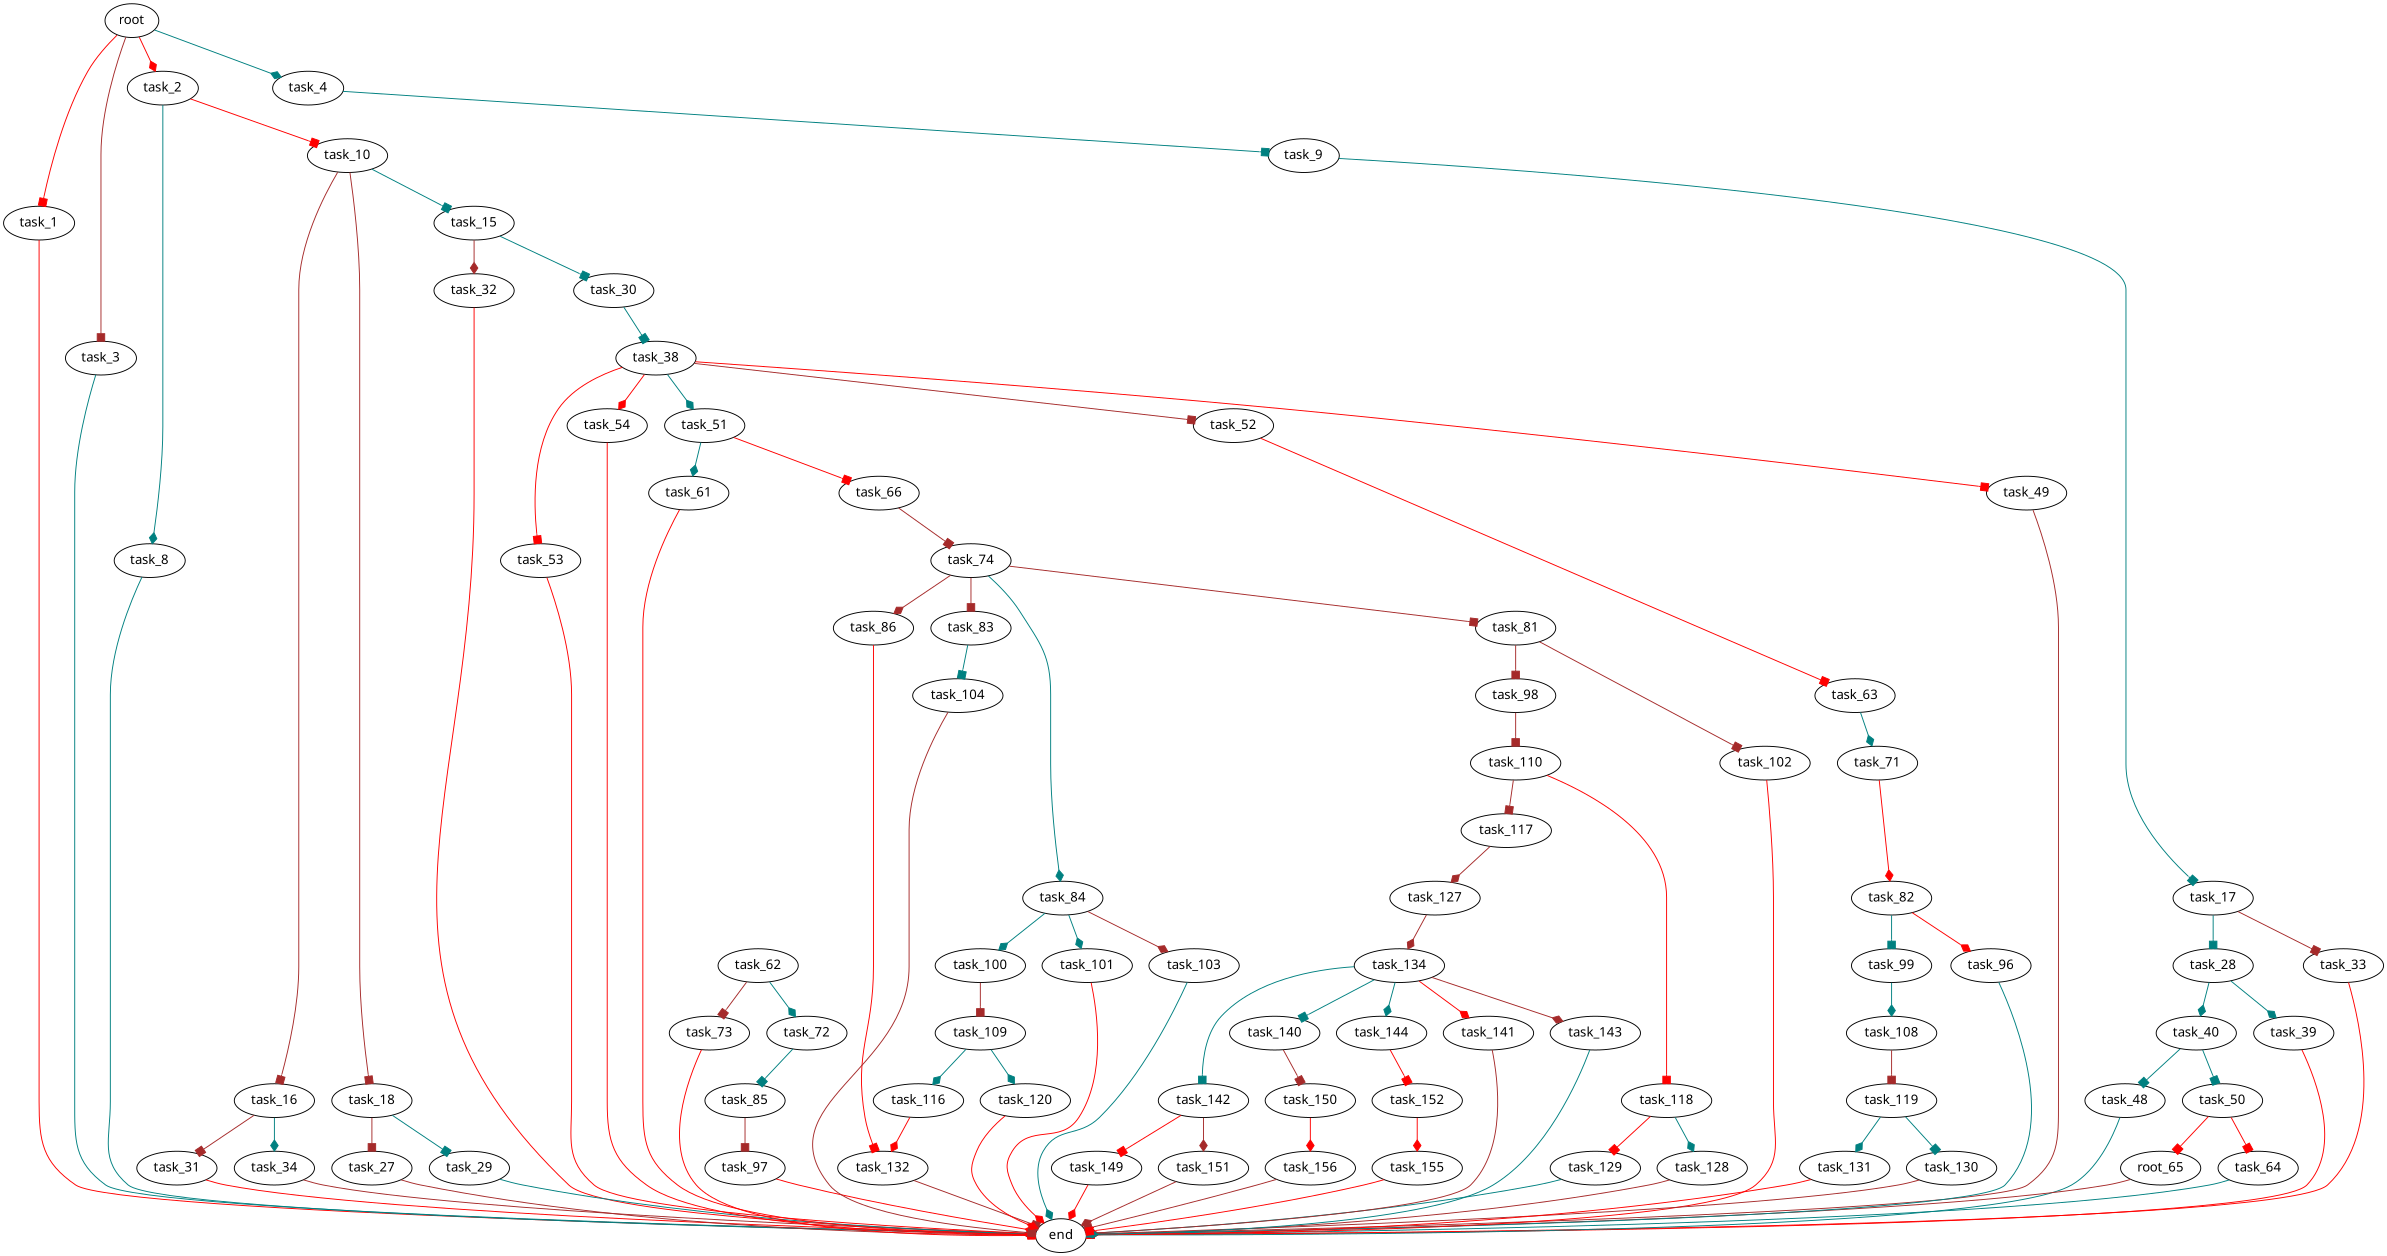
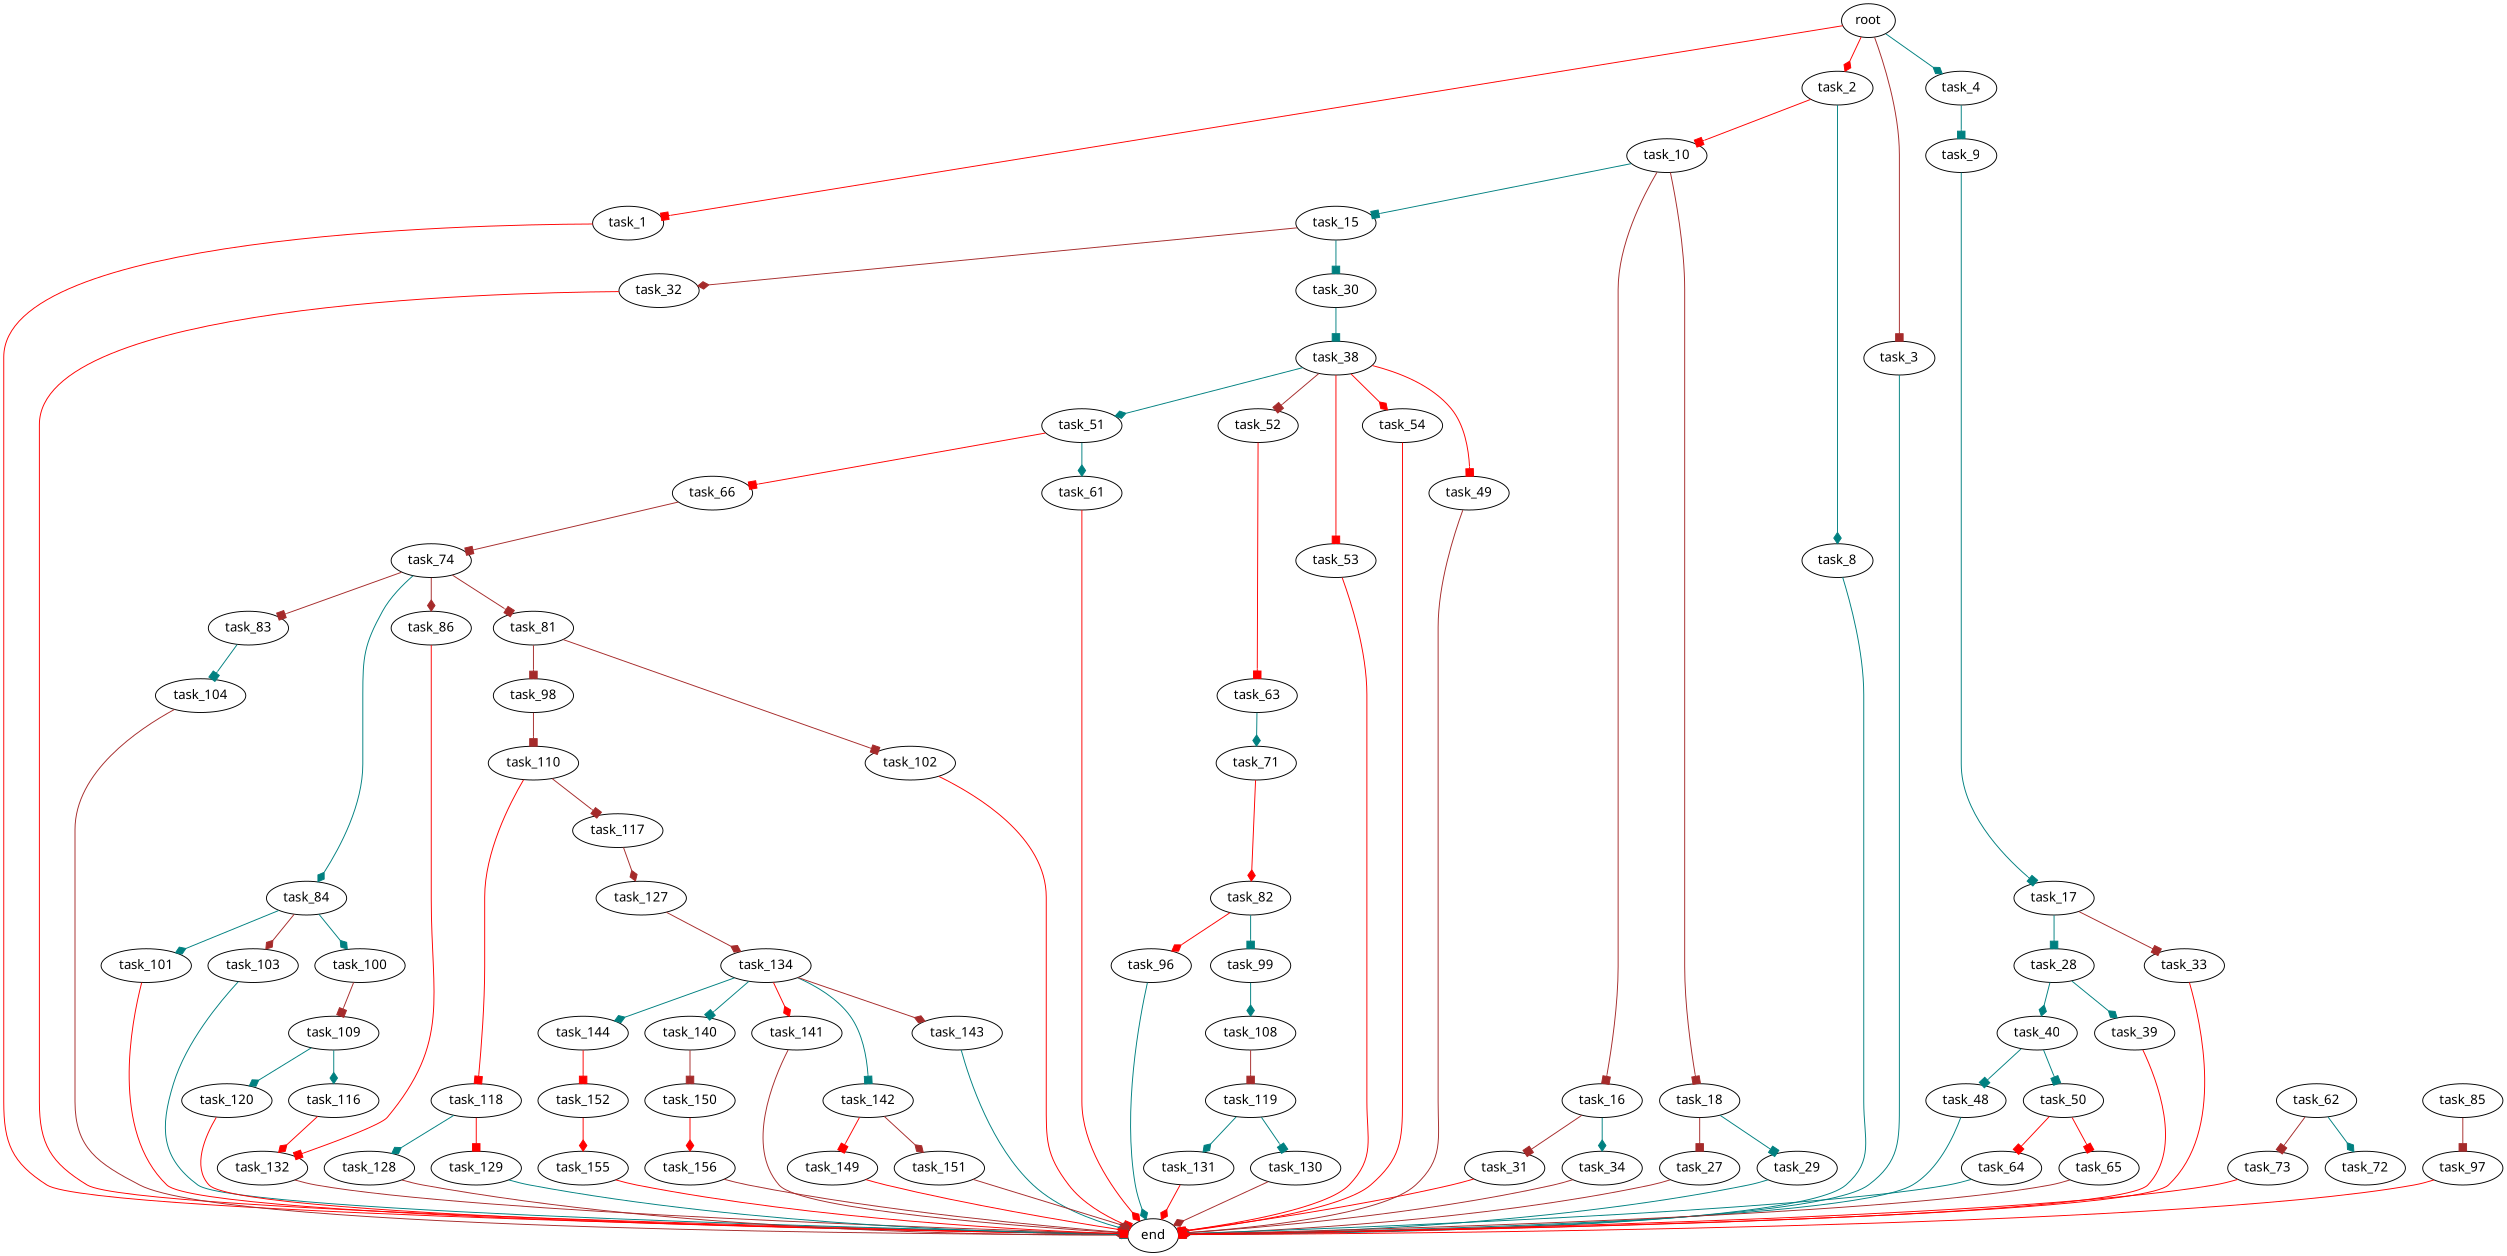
(779, 1063) -> none
(2161, 1168) -> (2099, 1168)
